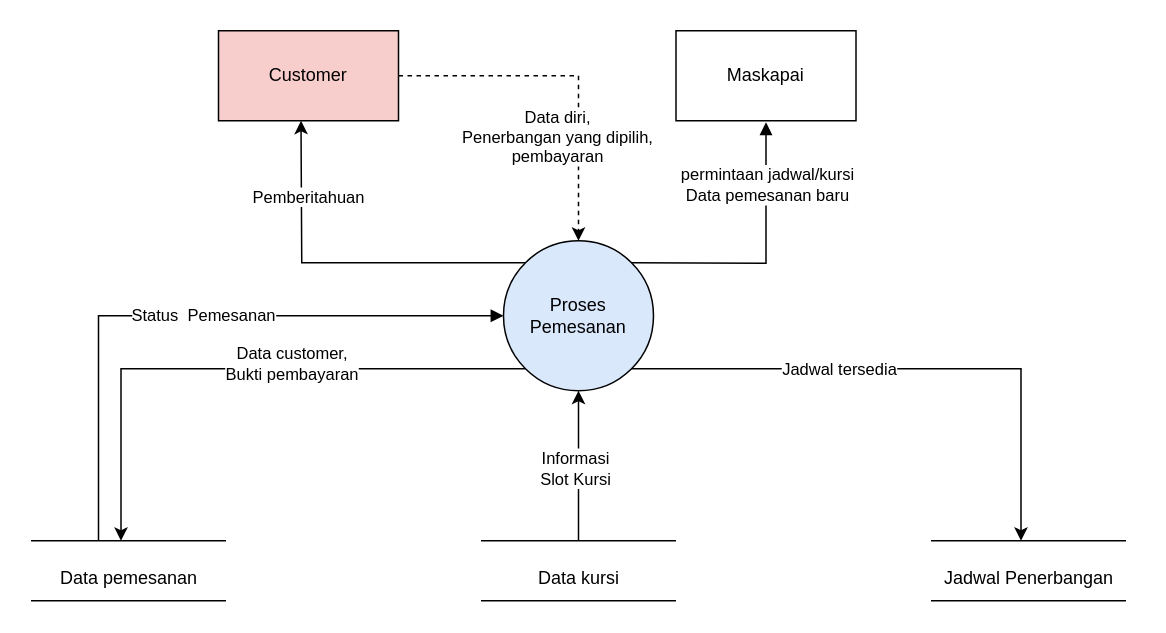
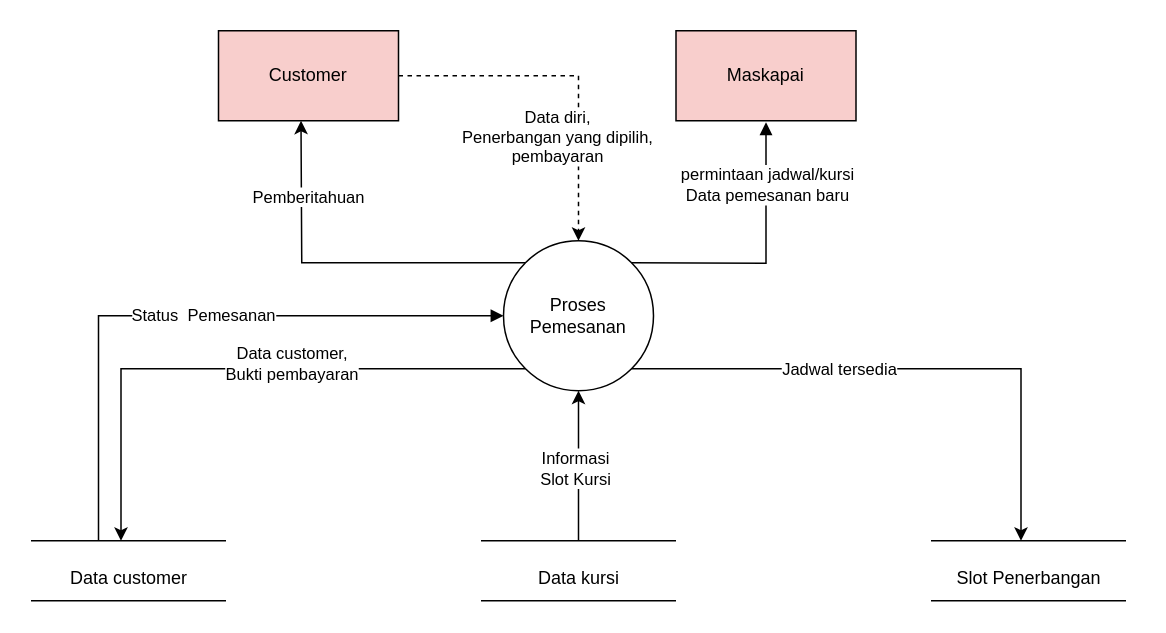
(766, 76) -> (766, 76)
(578, 316) -> (578, 316)
(129, 578) -> (129, 578)
(1029, 578) -> (1029, 578)
